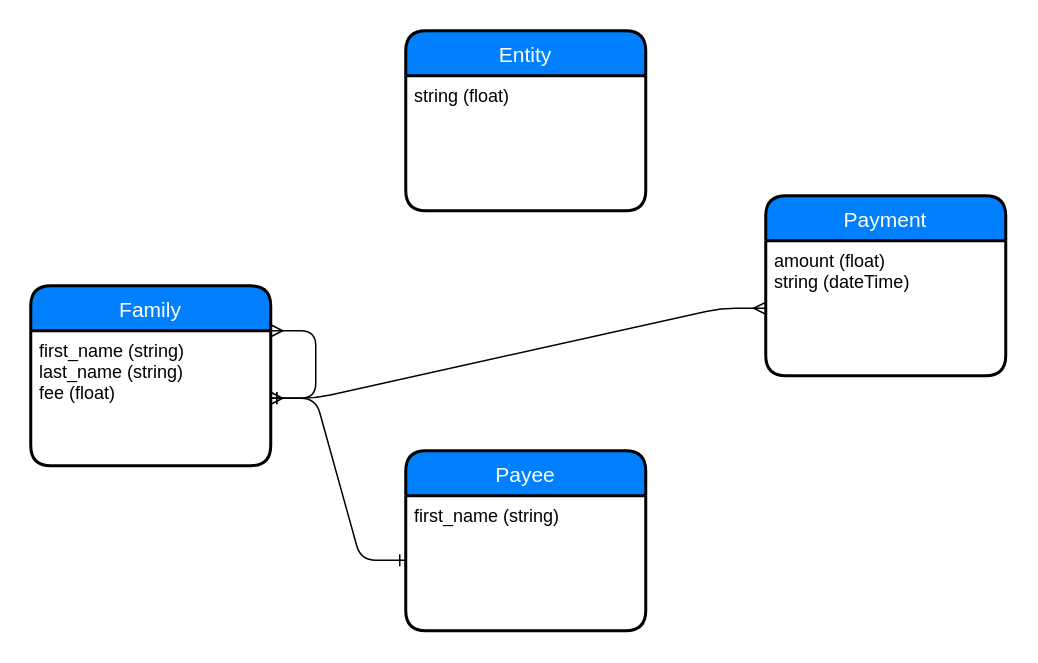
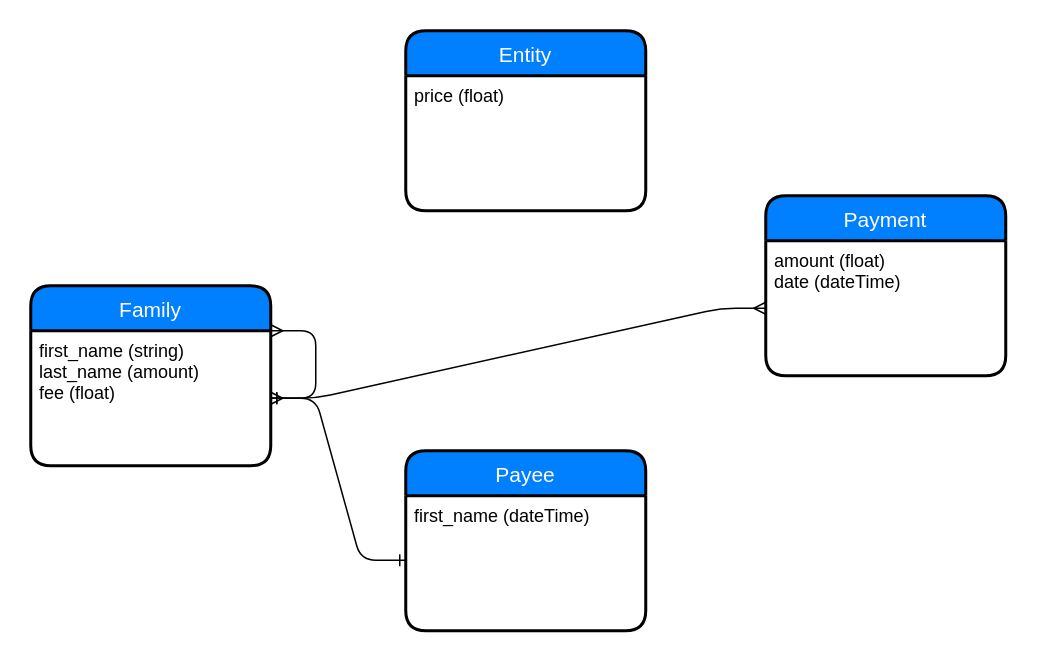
(478, 96) -> (473, 96)
(840, 261) -> (840, 261)
(128, 351) -> (128, 351)
(503, 516) -> (513, 516)
